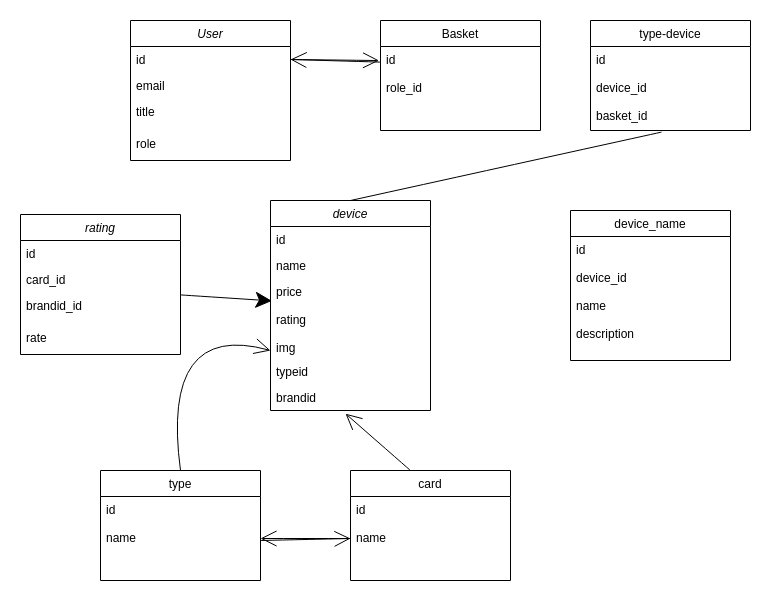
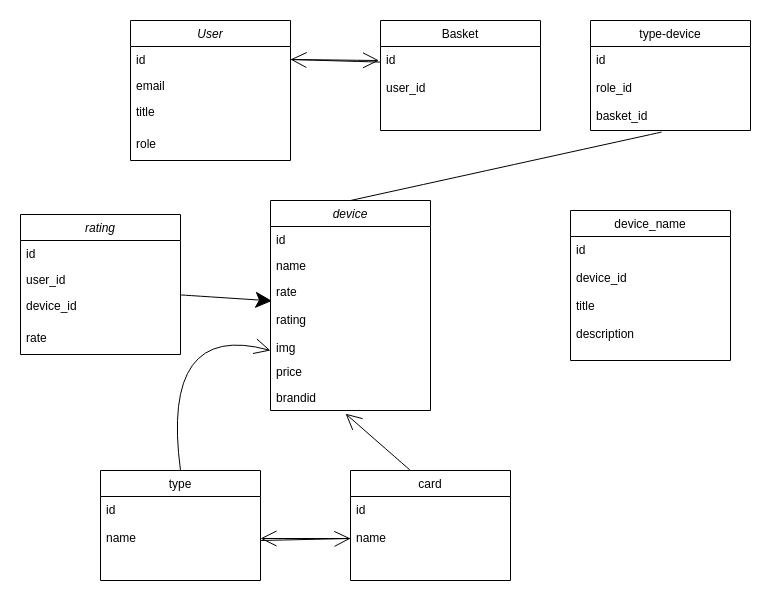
(391, 60) -> (391, 60)
(601, 60) -> (601, 60)
(581, 250) -> (581, 250)
(48, 280) -> (48, 280)
(291, 292) -> (289, 292)
(56, 306) -> (53, 306)
(295, 372) -> (291, 372)
